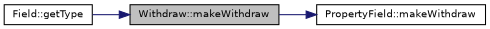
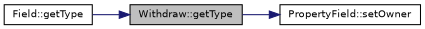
(204, 15) -> (186, 15)
(401, 15) -> (350, 15)
